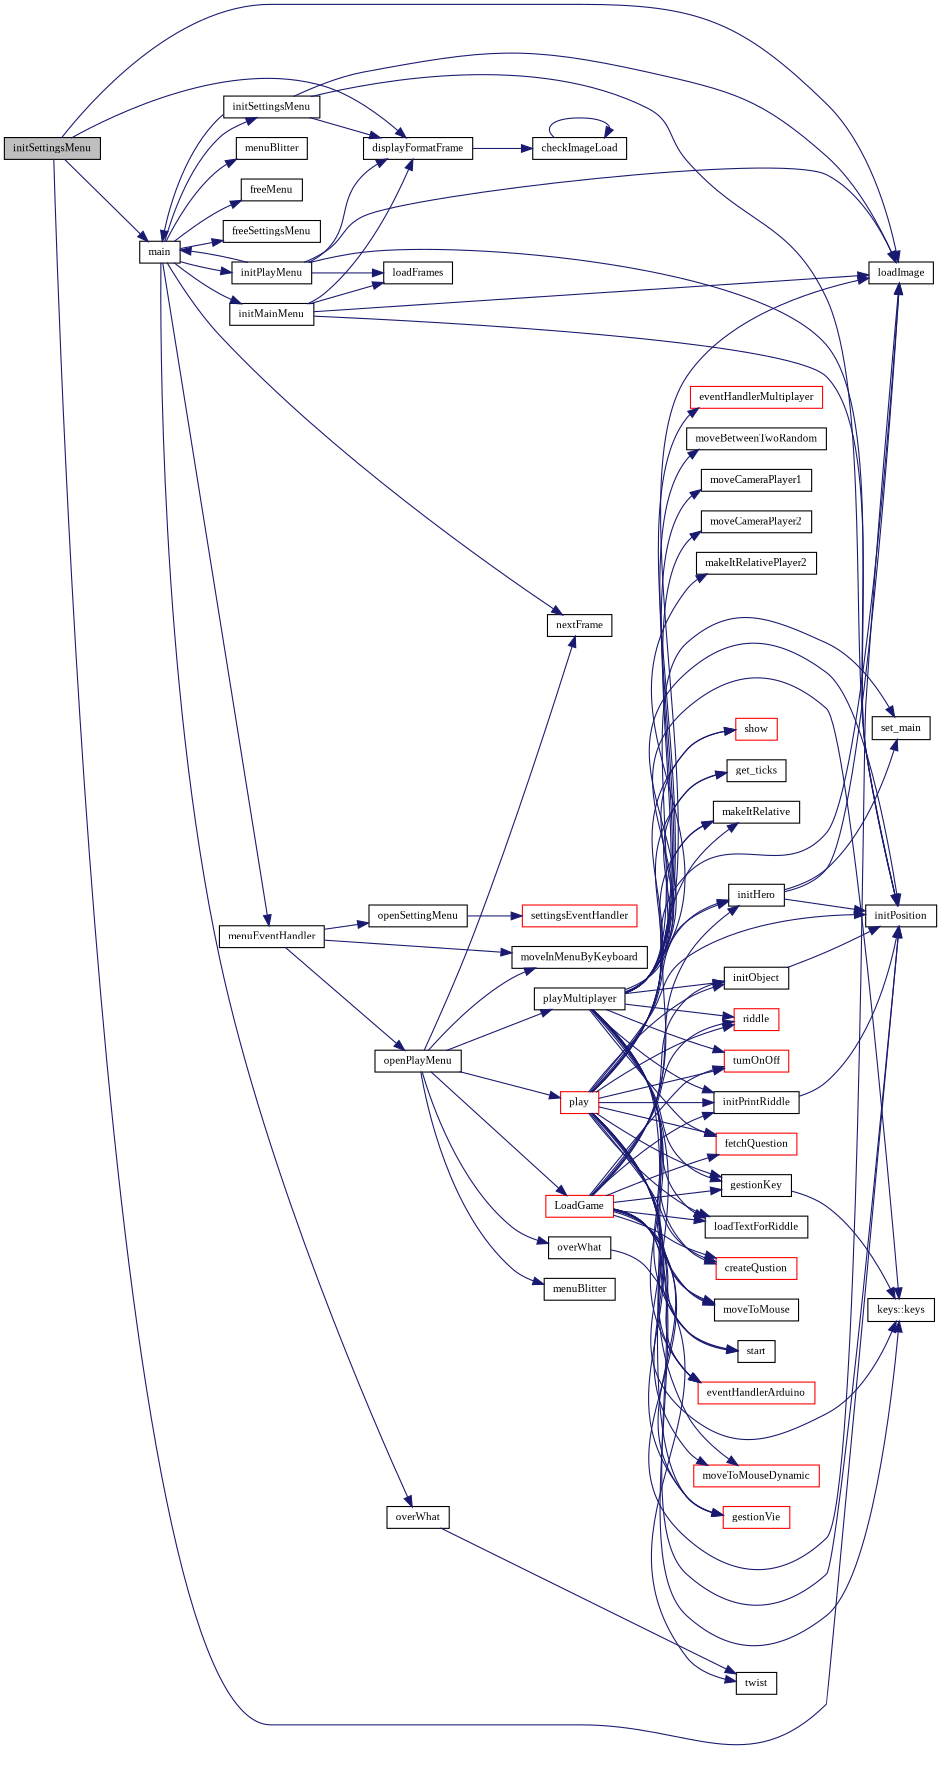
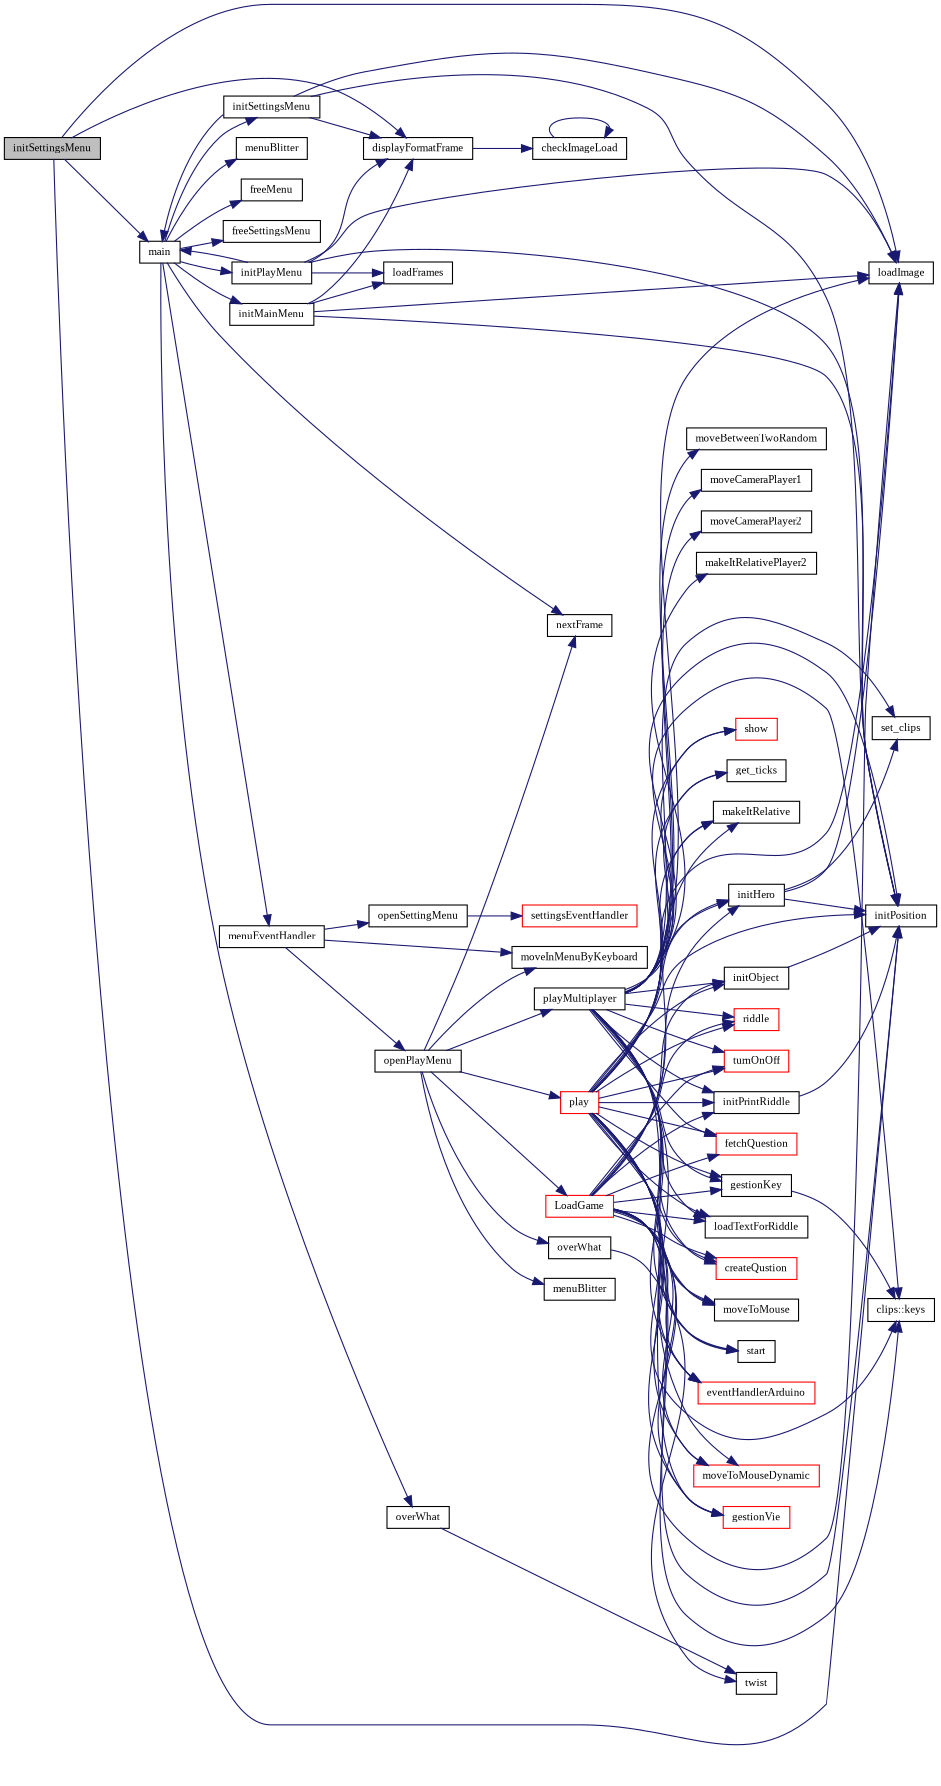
(757, 397) -> none
(901, 728) -> (901, 728)
(901, 1310) -> (901, 1310)
none -> (670, 1327)
